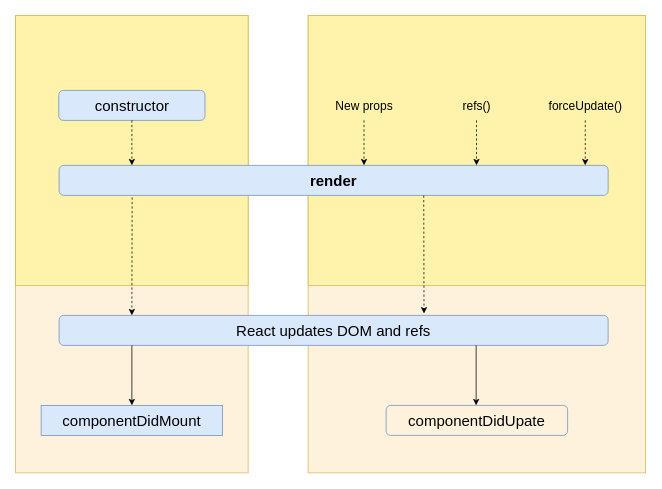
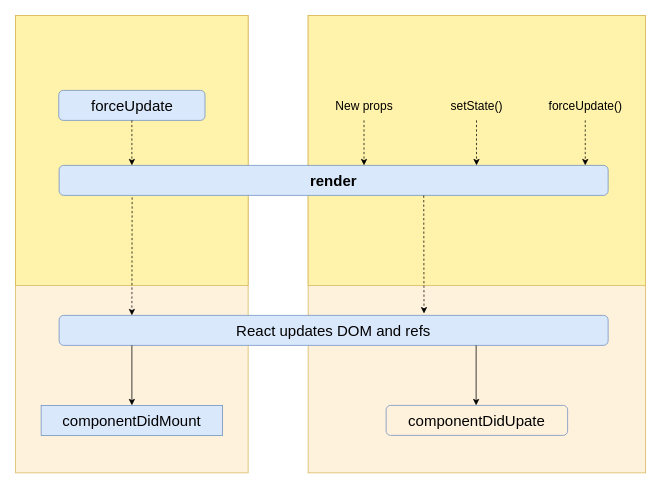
(132, 105) -> (132, 105)
(477, 105) -> (477, 105)
